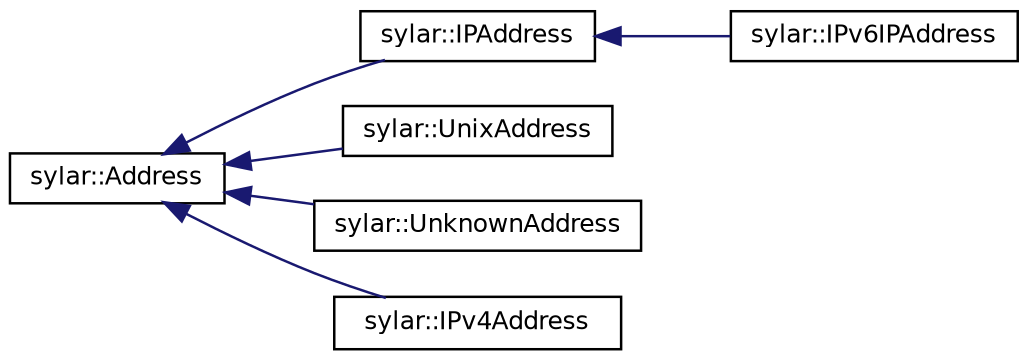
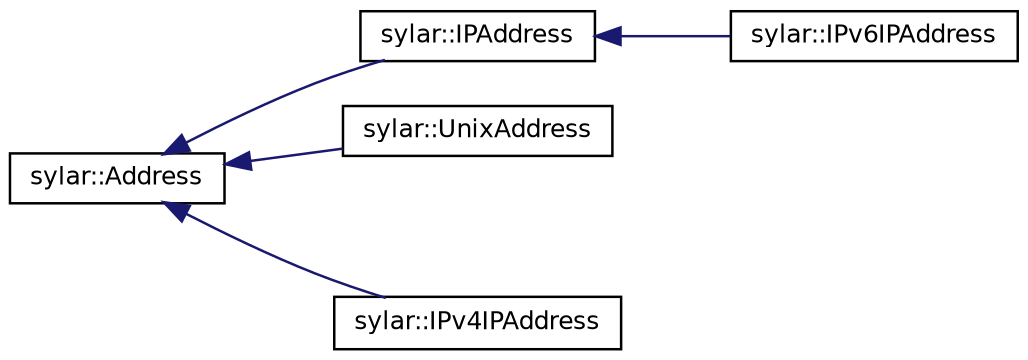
(478, 226) -> none
(478, 323) -> (478, 323)
